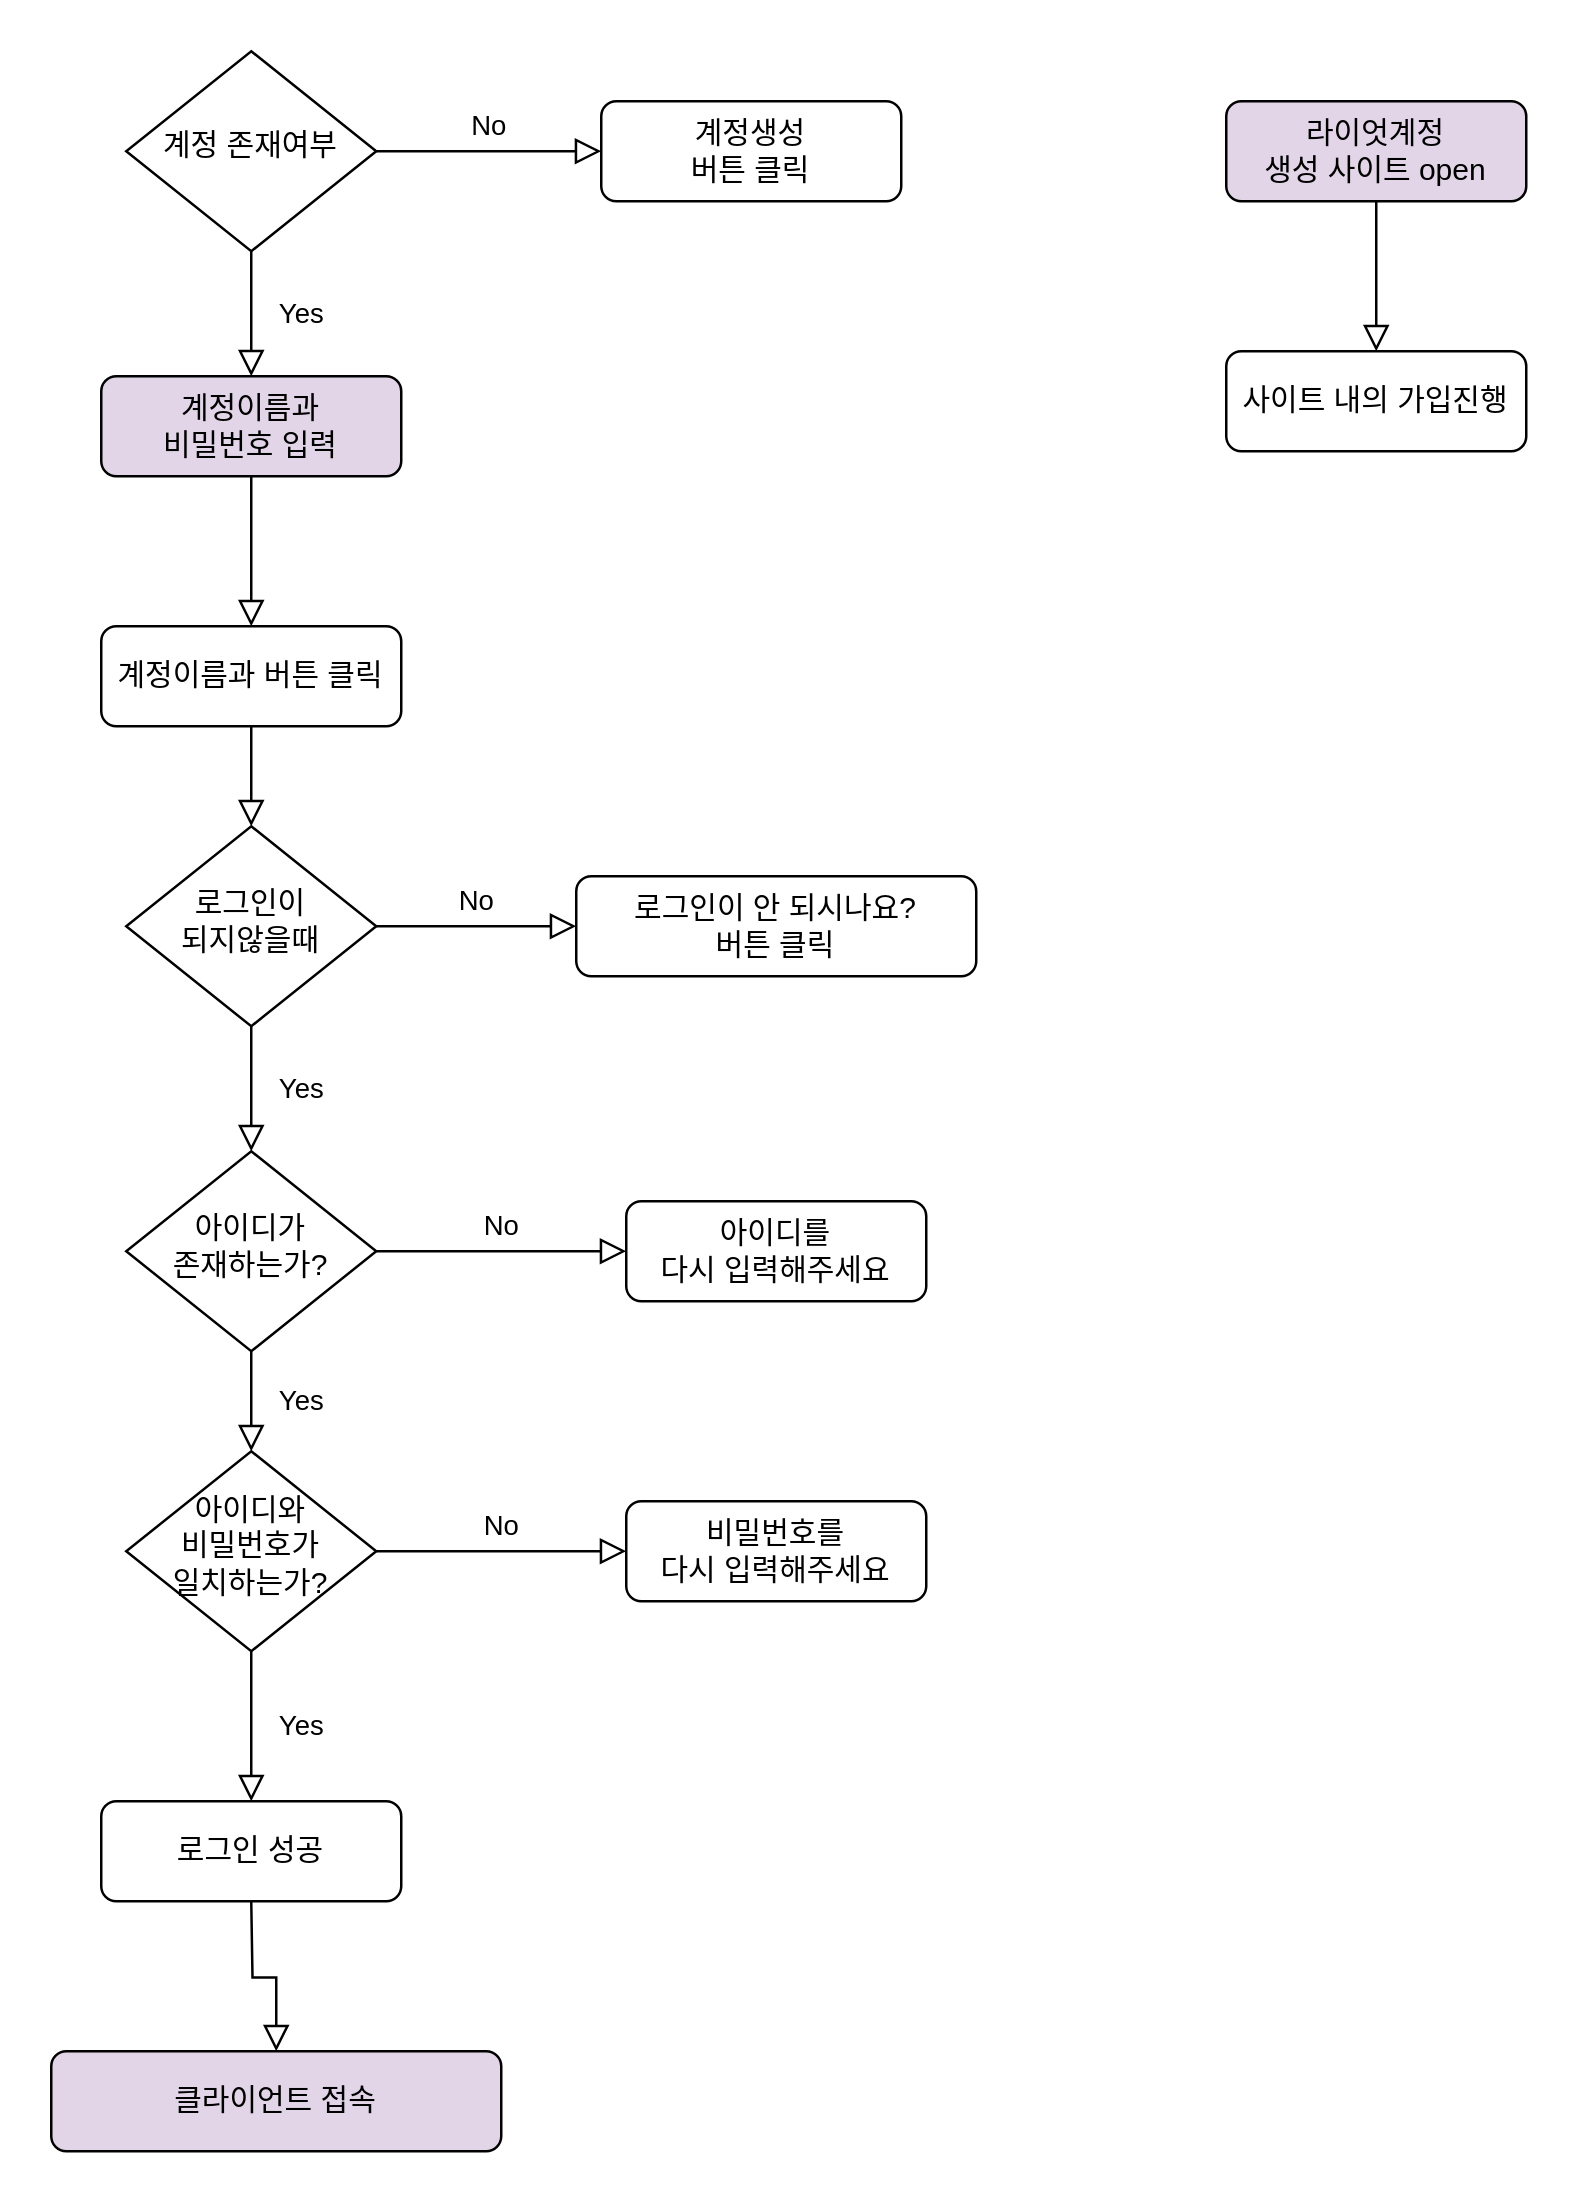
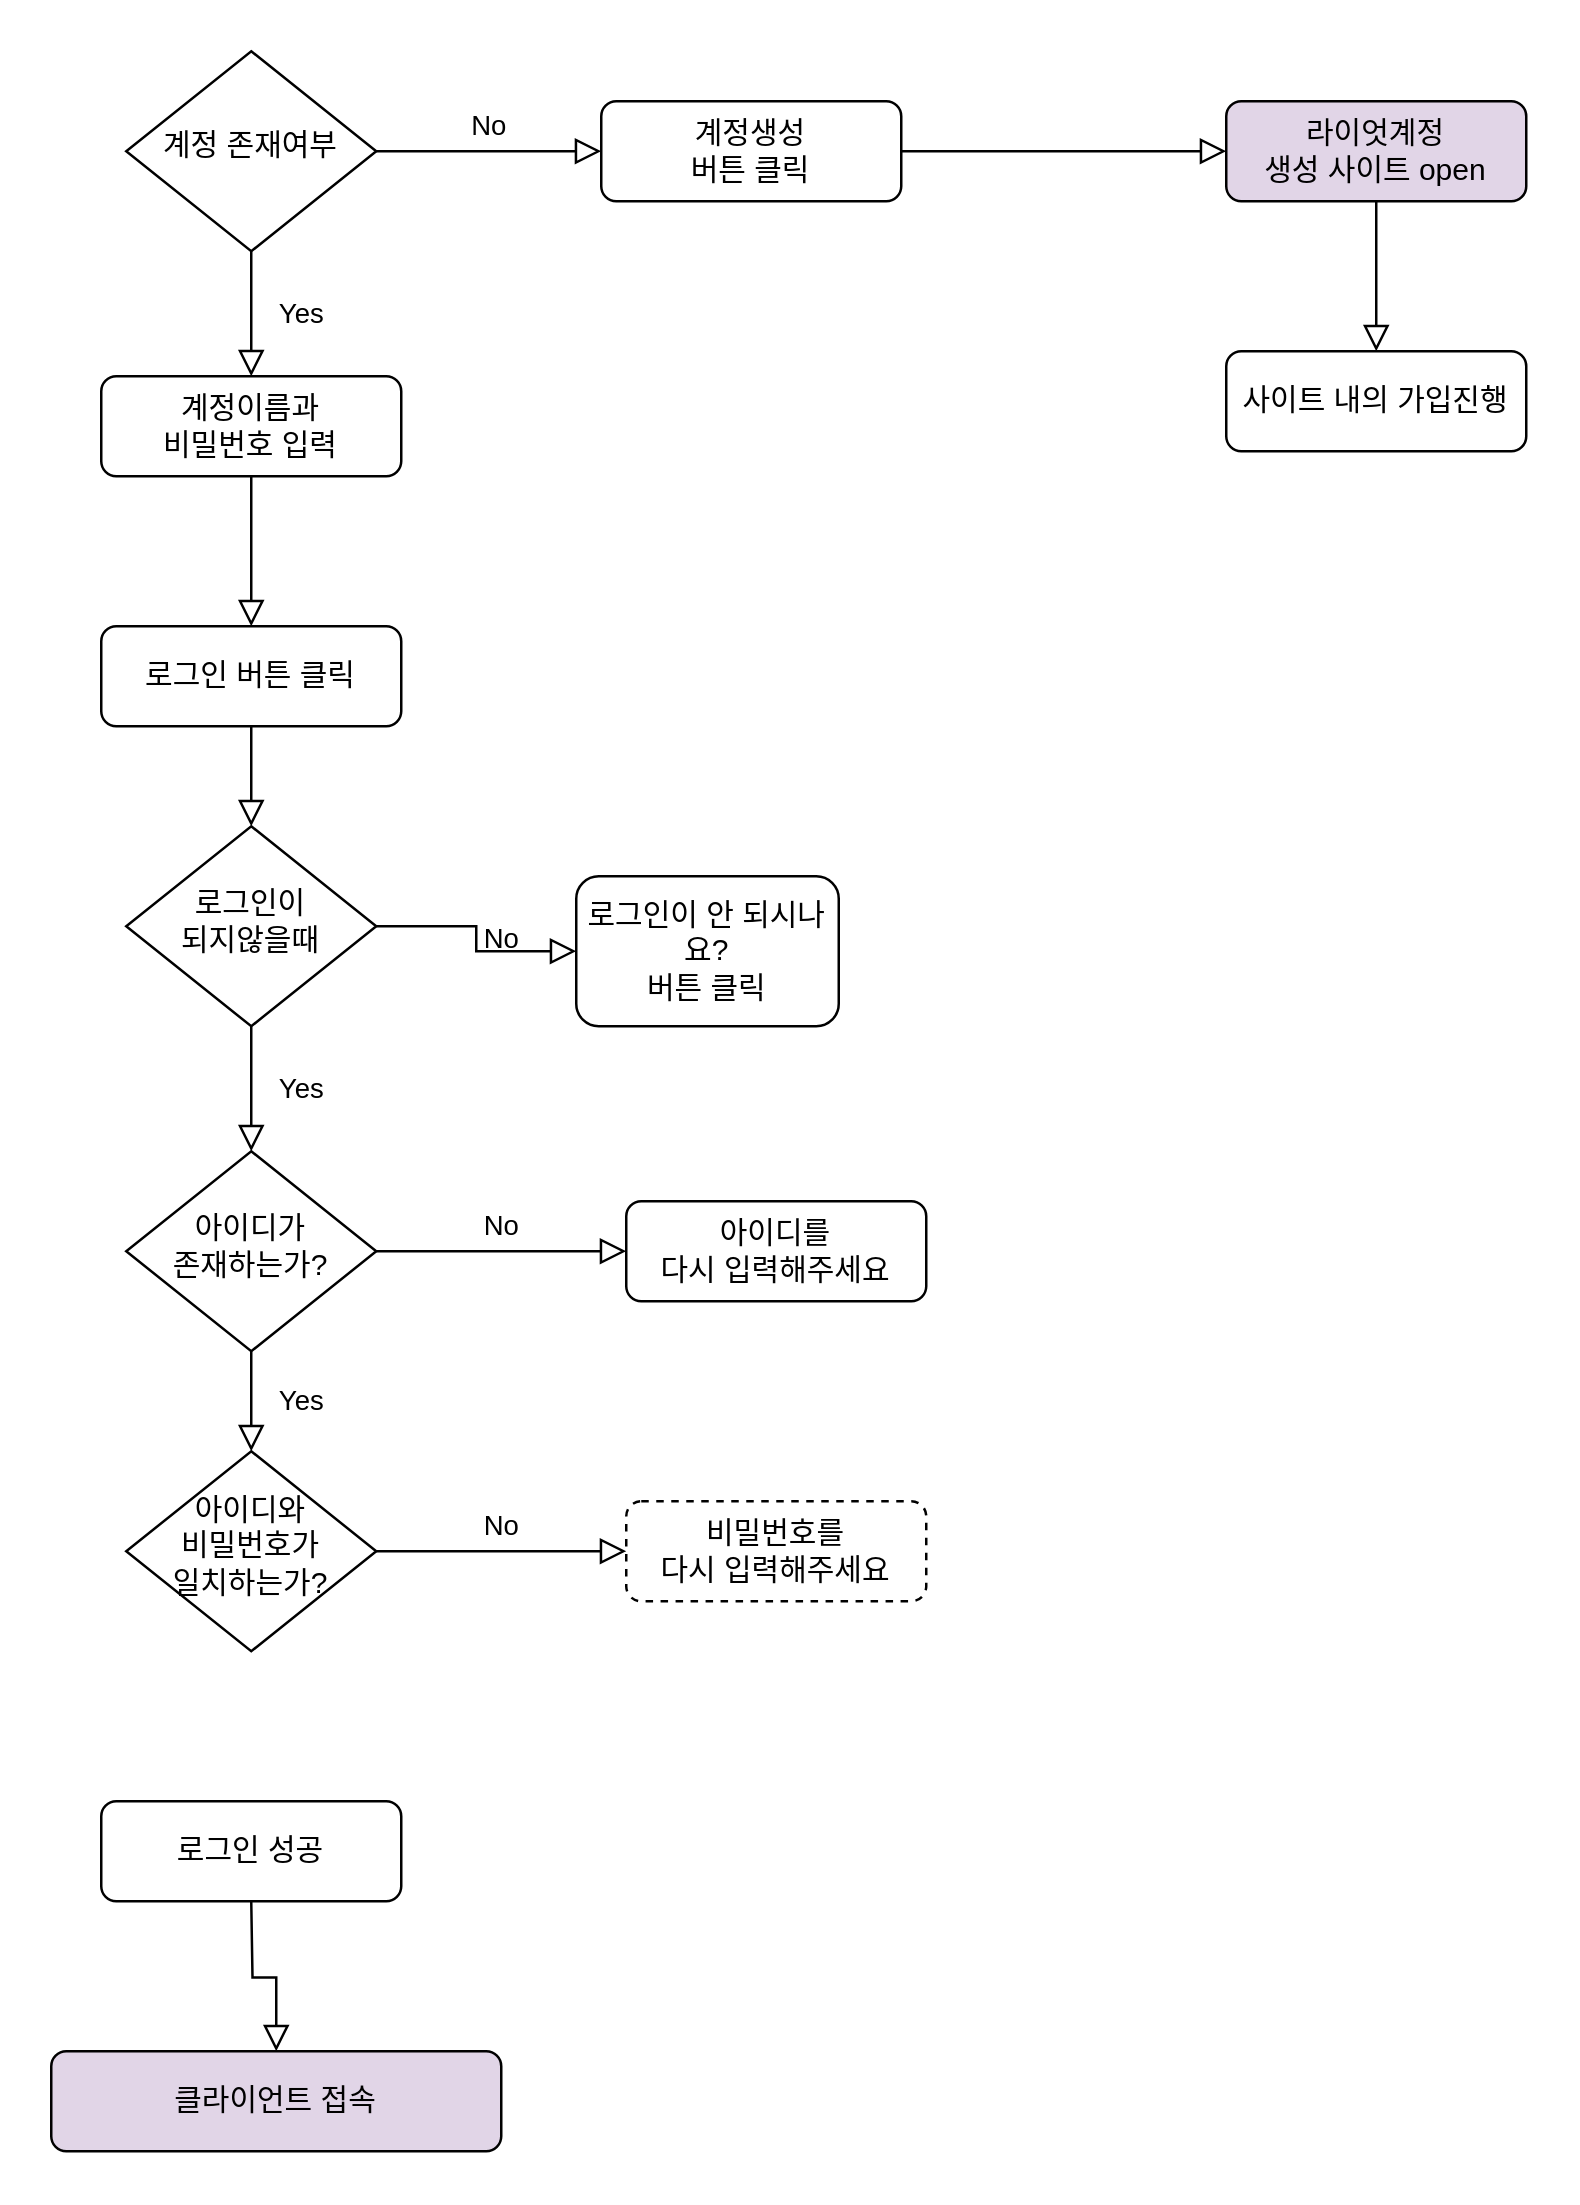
none -> (1051, 151)
(251, 426) -> (251, 426)
(251, 676) -> (251, 676)
(776, 926) -> (708, 951)
(776, 1551) -> (776, 1551)
(251, 1714) -> none
